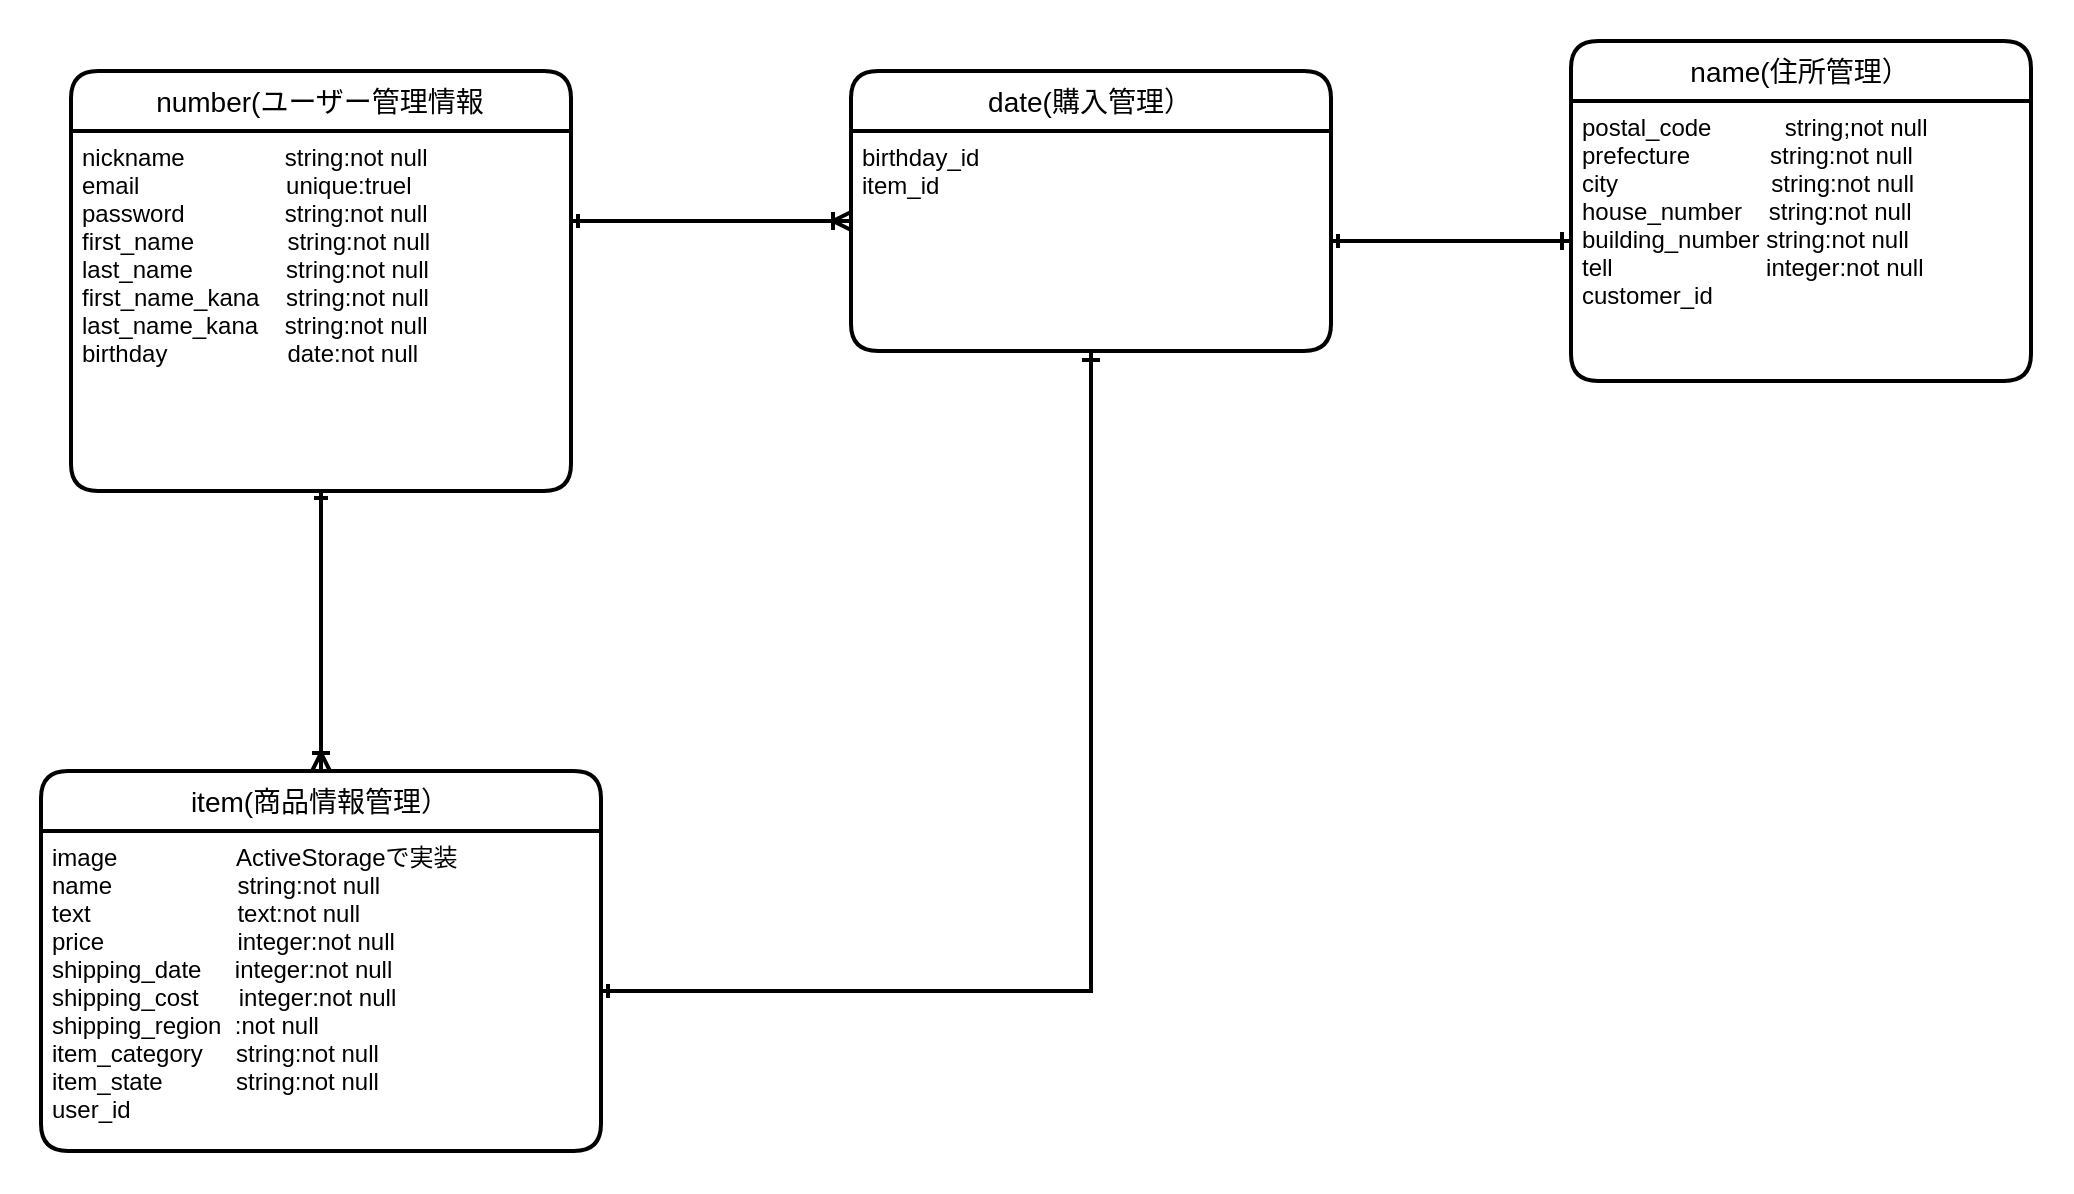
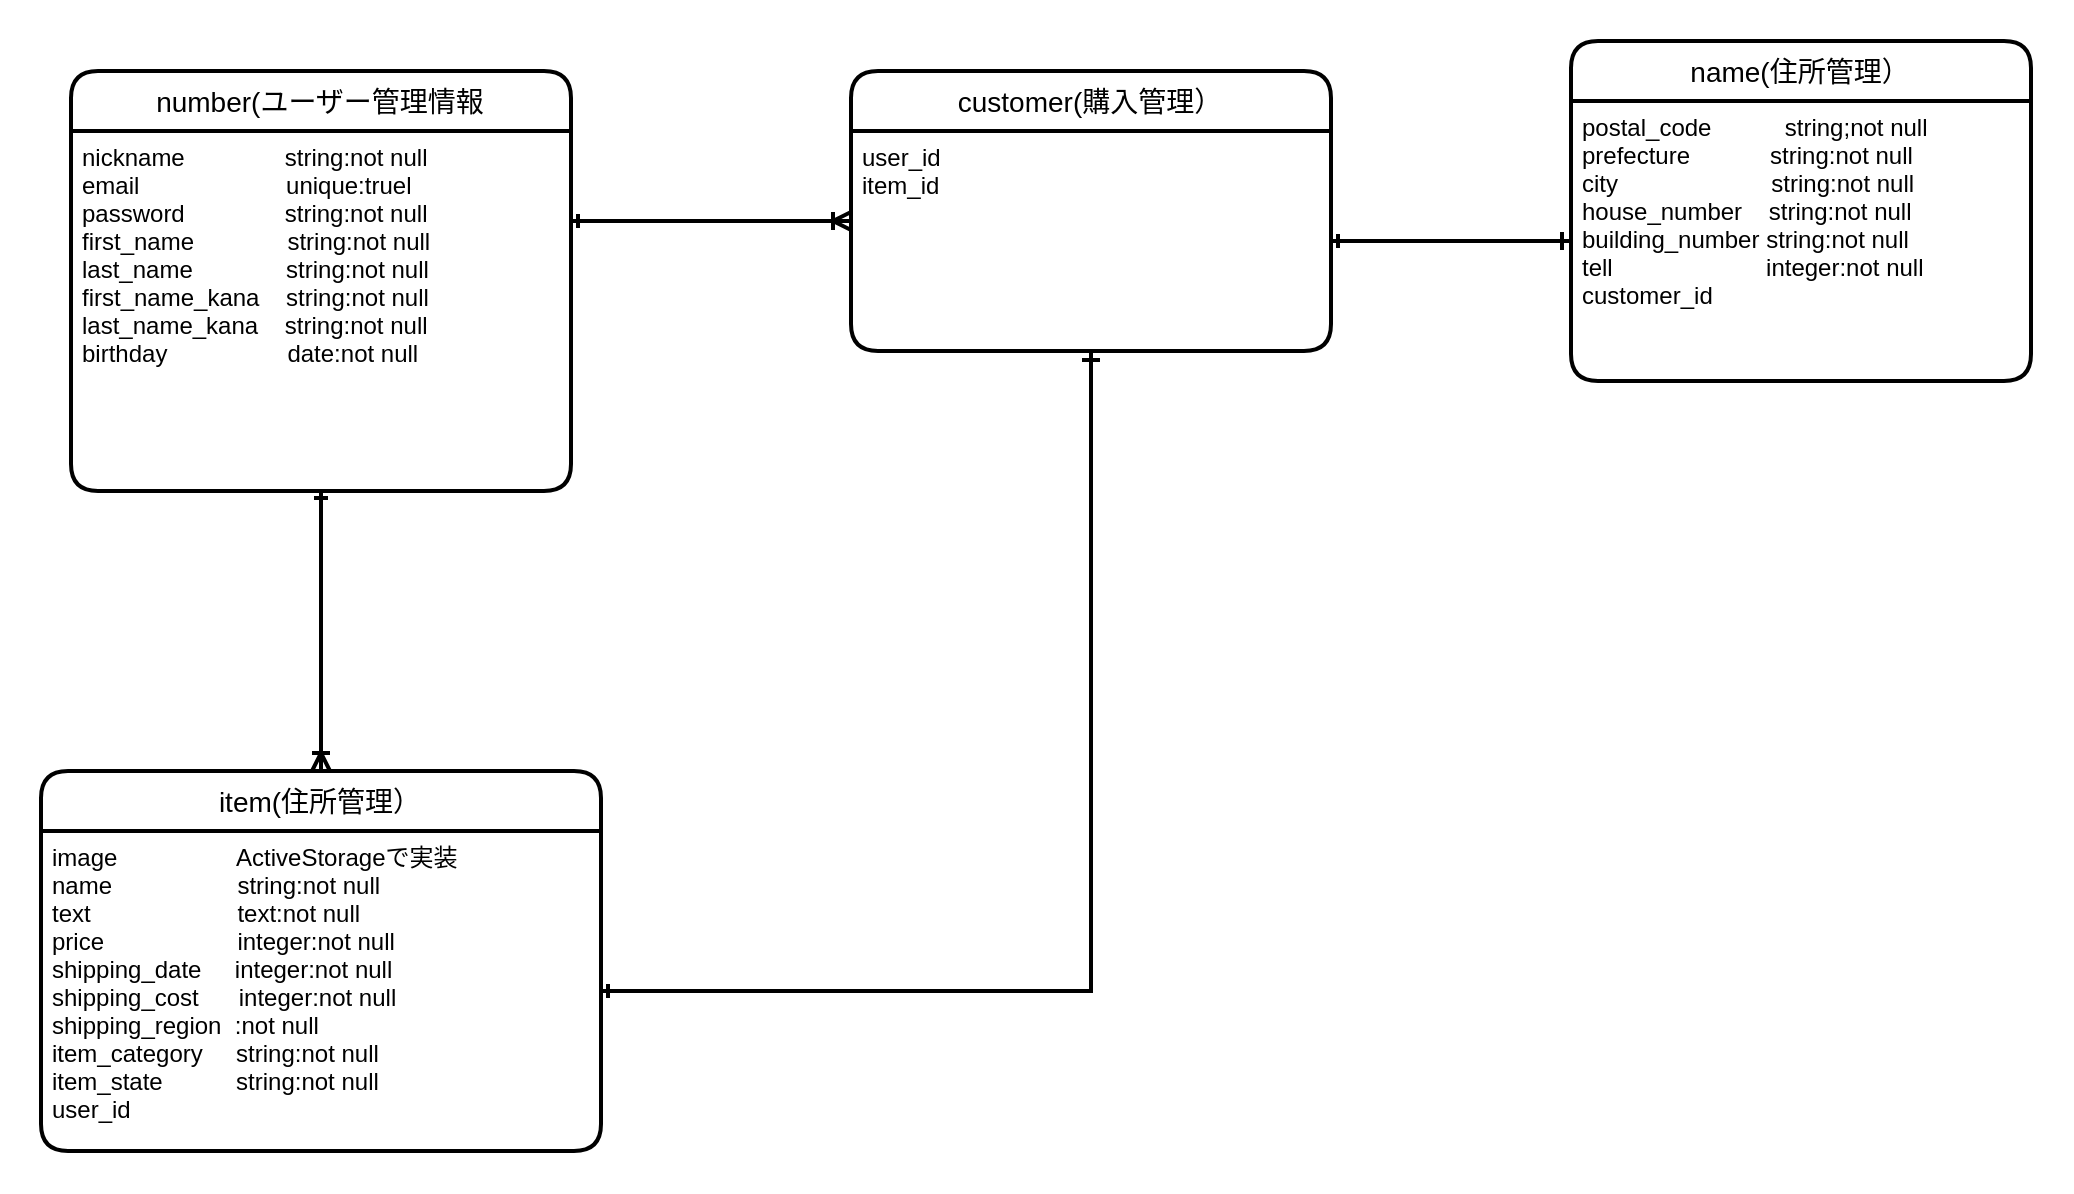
(1090, 103) -> (1090, 103)
(930, 158) -> (906, 158)
(320, 803) -> (320, 803)
